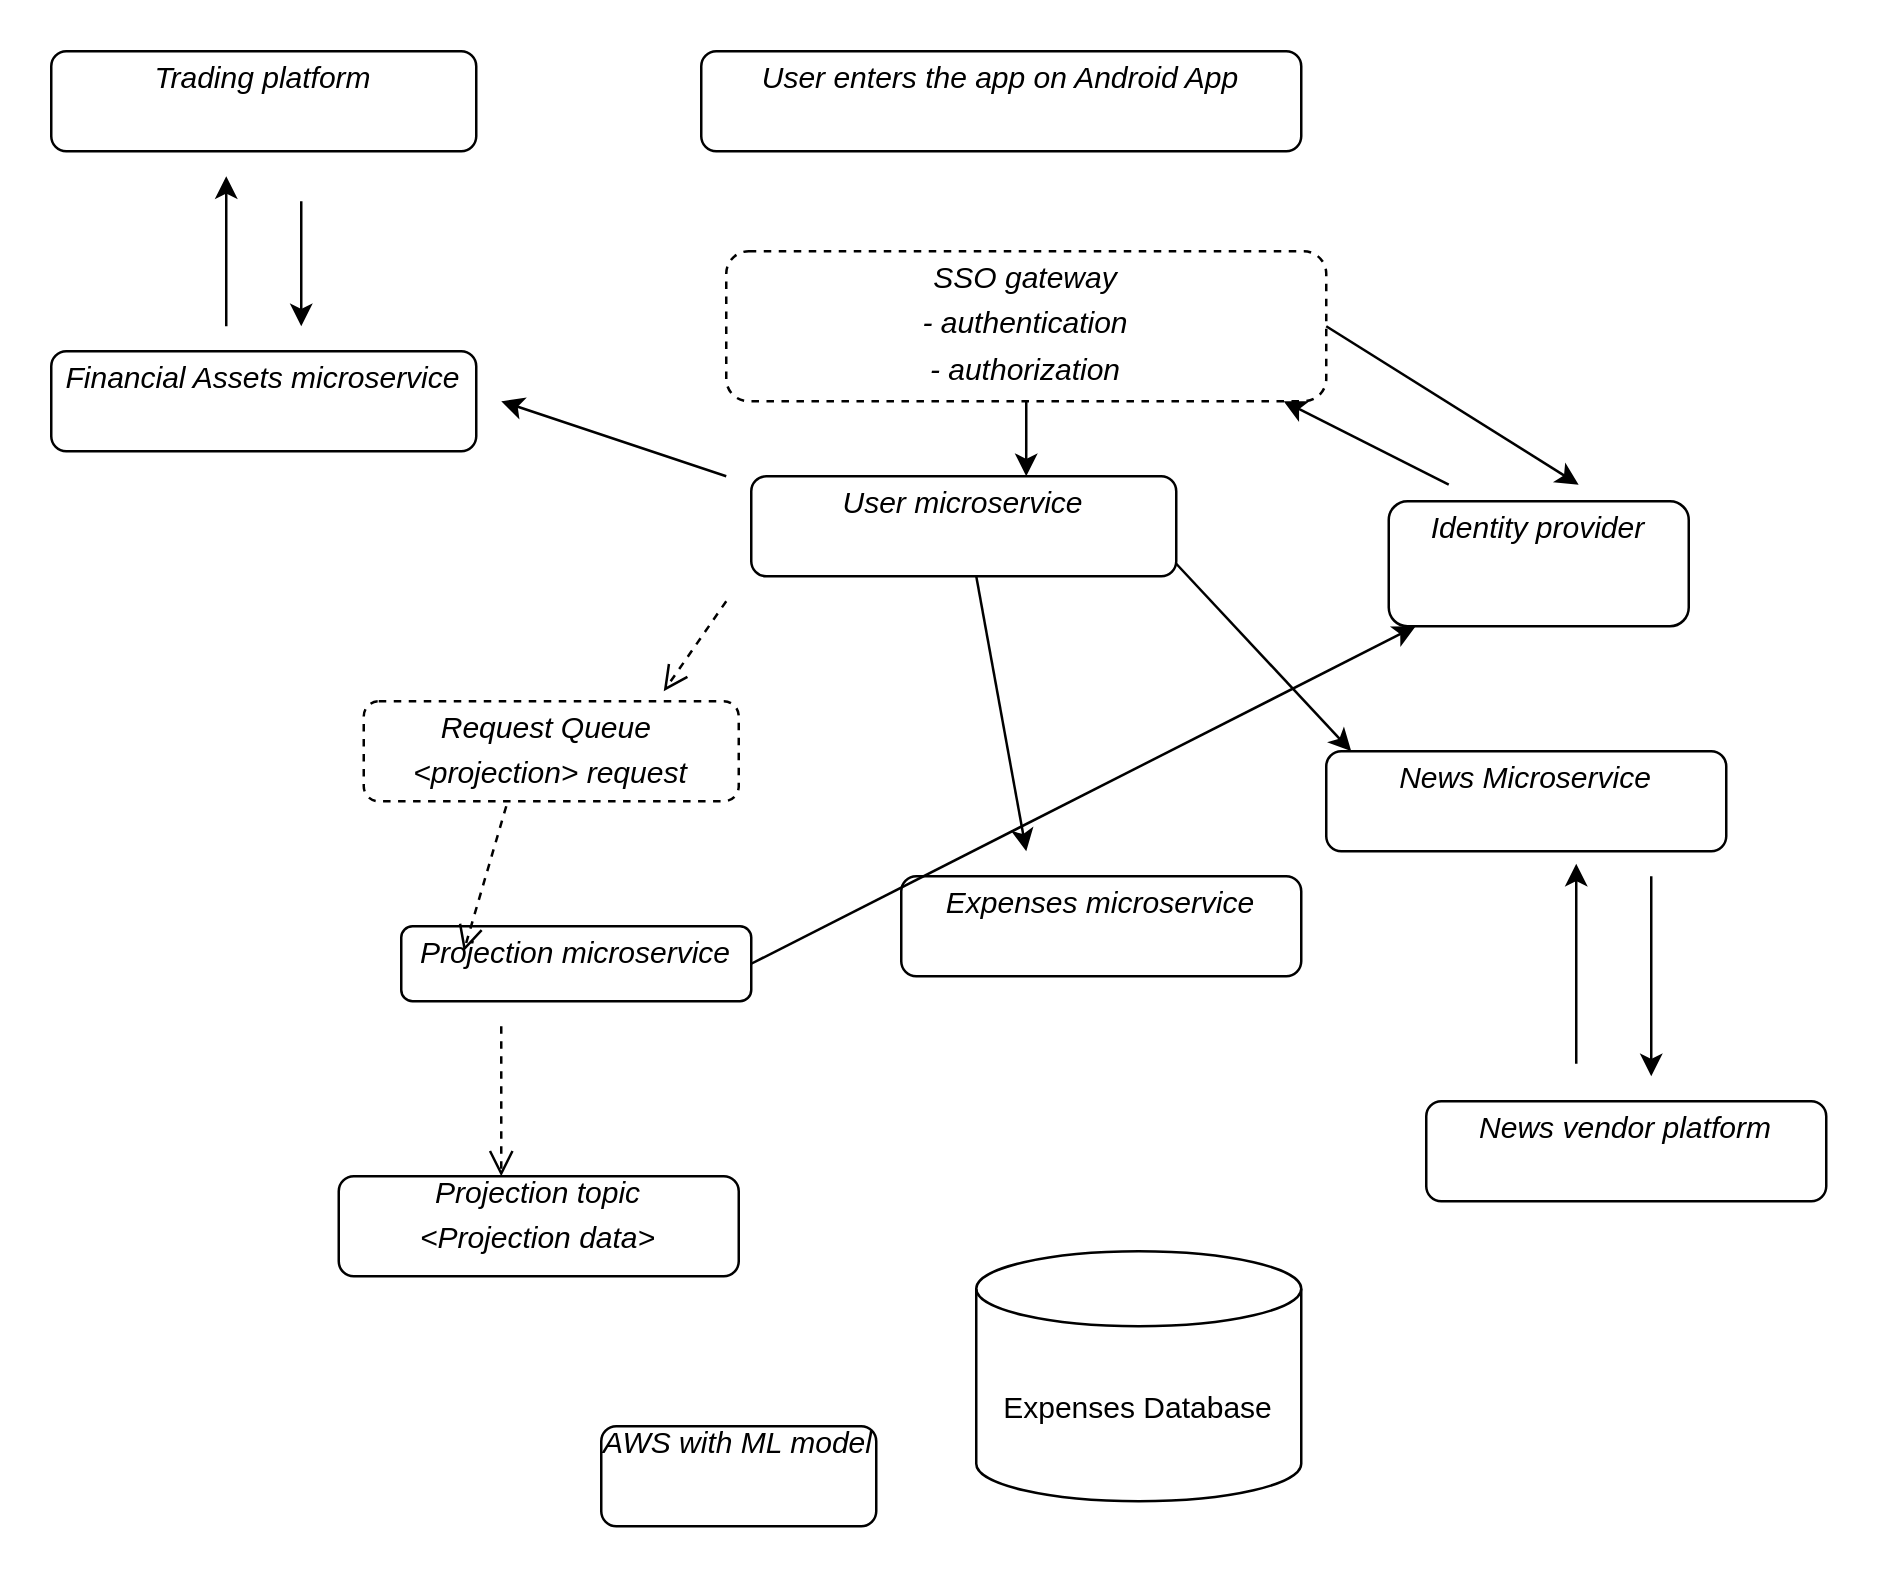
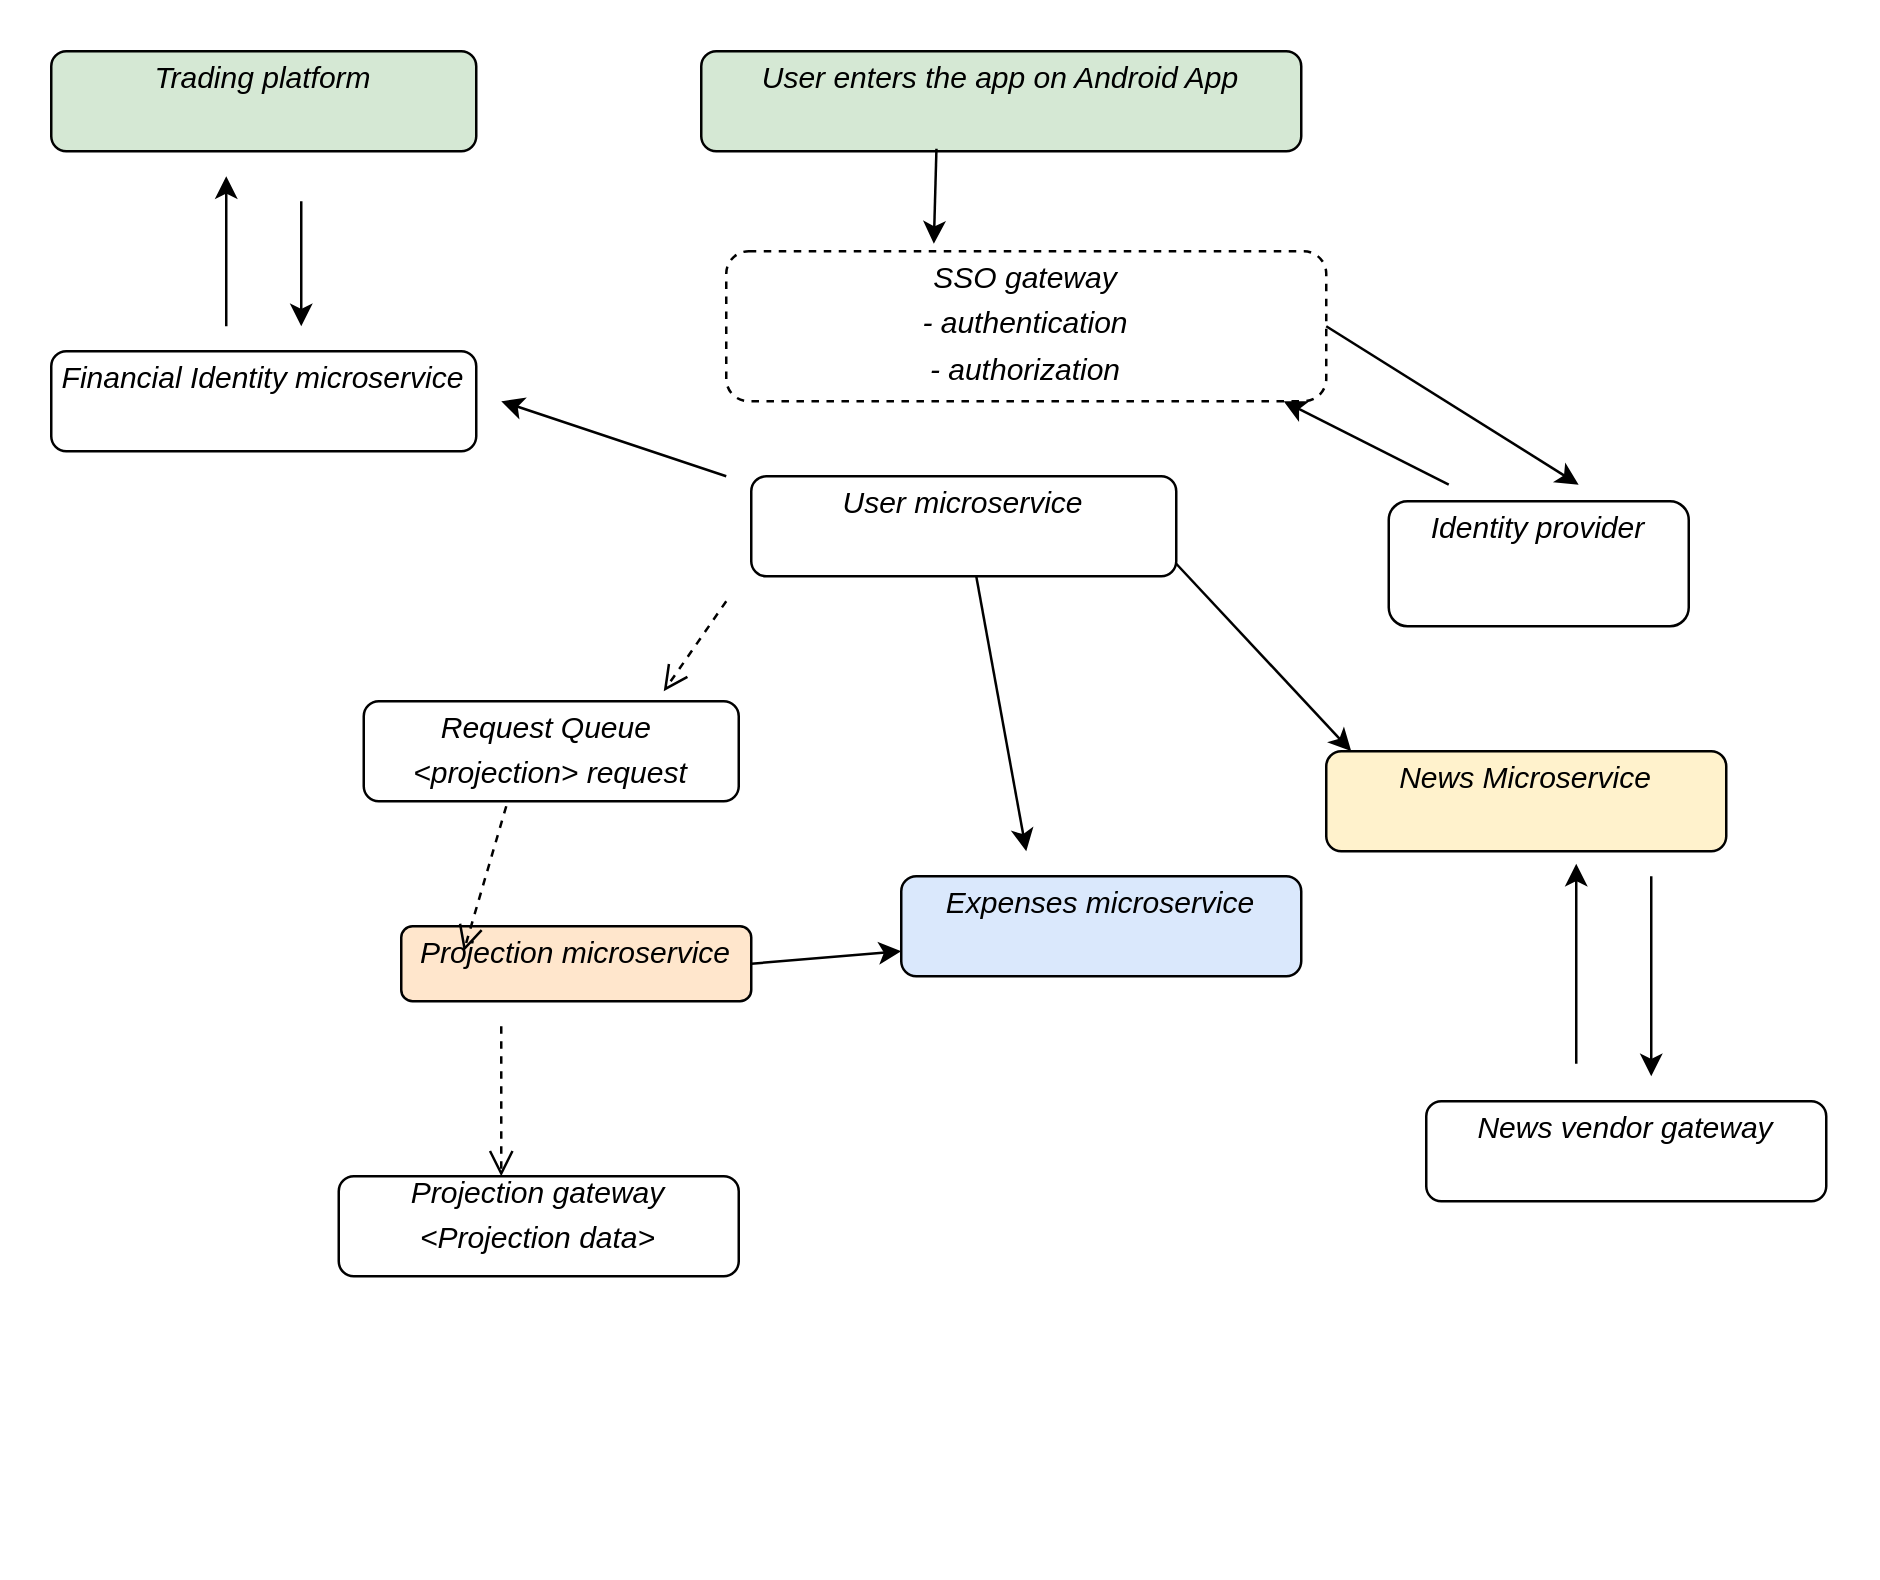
(264, 101) -> (264, 101)
(1001, 101) -> (1001, 101)
none -> (935, 188)
(268, 369) -> (280, 369)
(1026, 447) -> none
(551, 751) -> (551, 751)
(1526, 801) -> (1526, 801)
(884, 896) -> (818, 958)
(1101, 926) -> (1101, 926)
(576, 964) -> (576, 964)
(1583, 1119) -> (1578, 1119)
(474, 1212) -> (486, 1212)
(1139, 1376) -> none
(739, 1476) -> none
